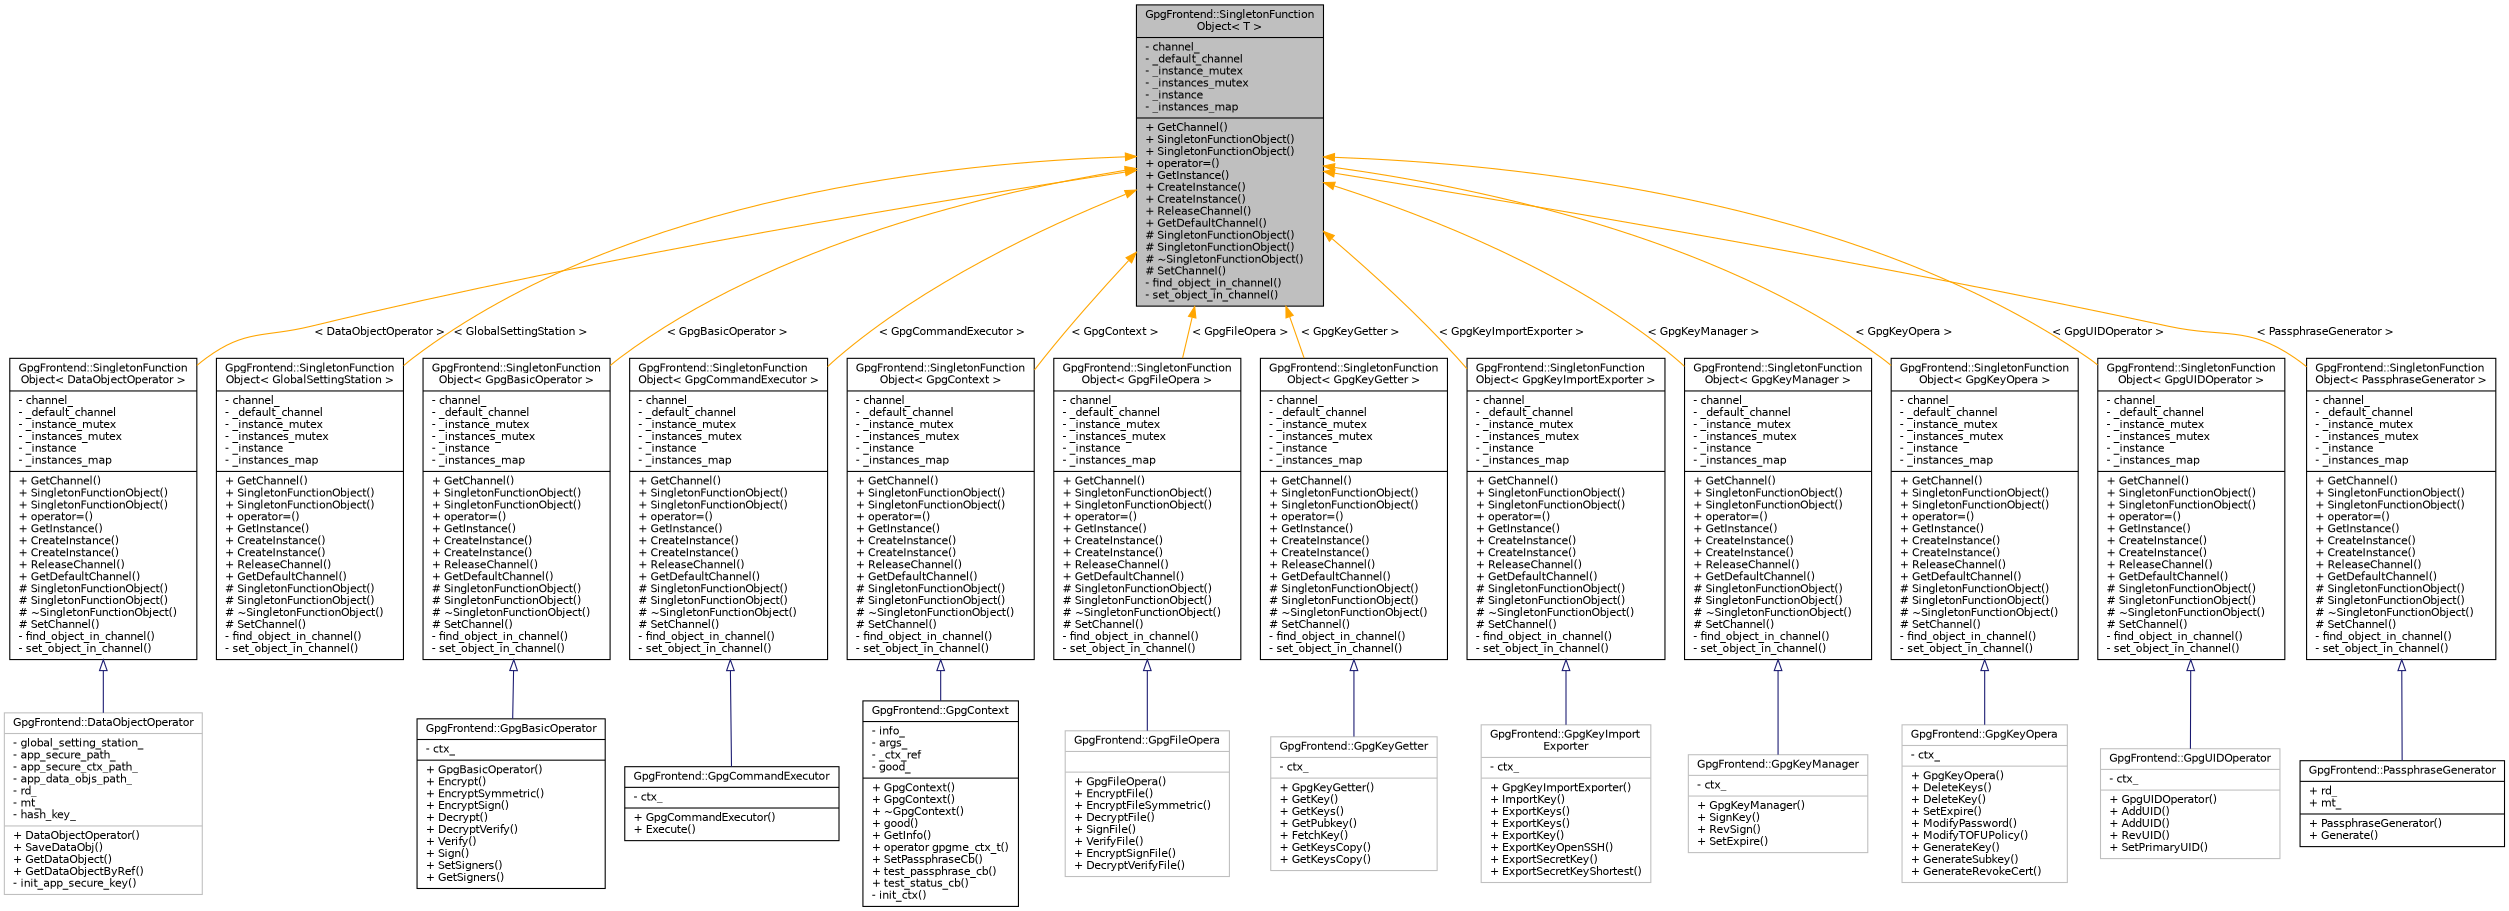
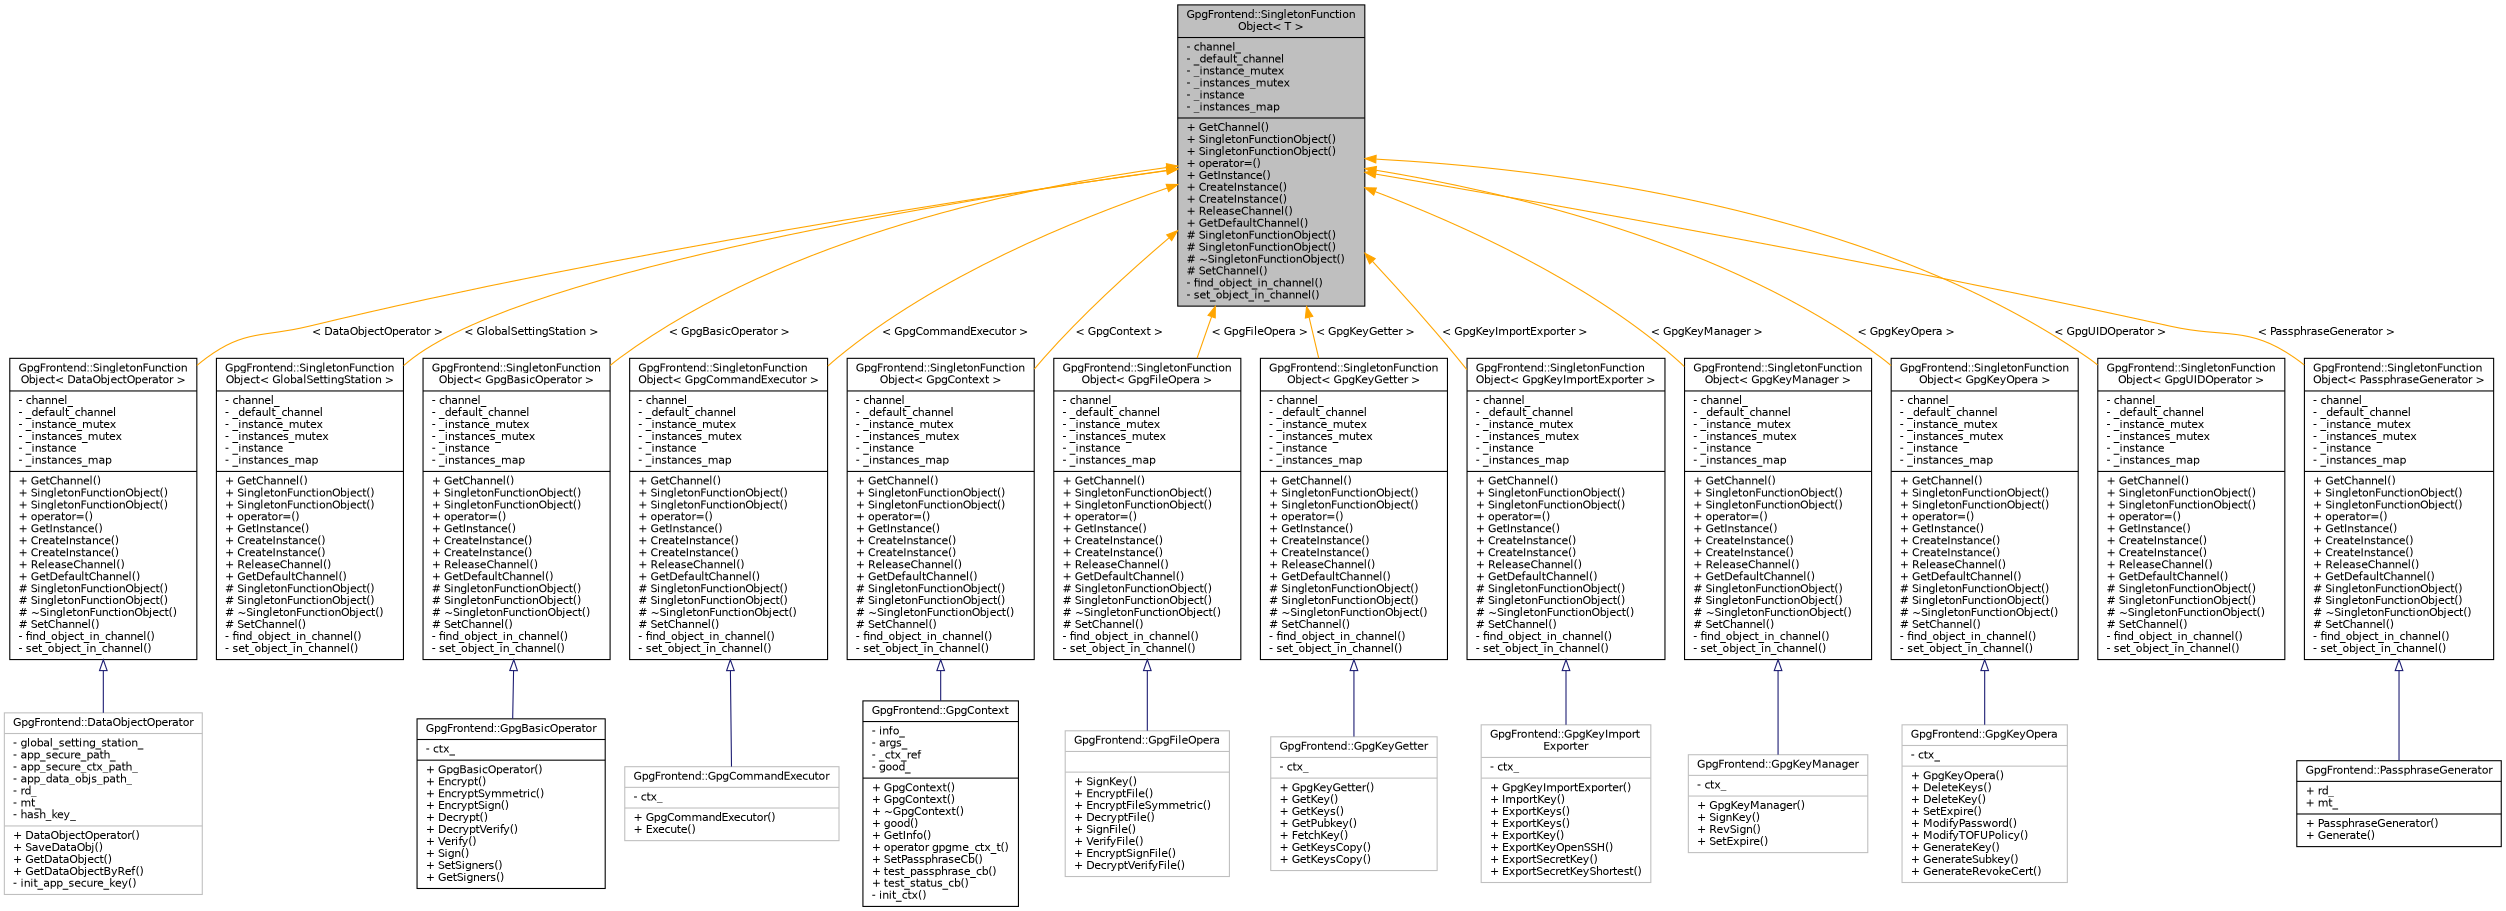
(1120, 782) -> (1105, 782)
(732, 804) -> (732, 804)
(2190, 804) -> none
